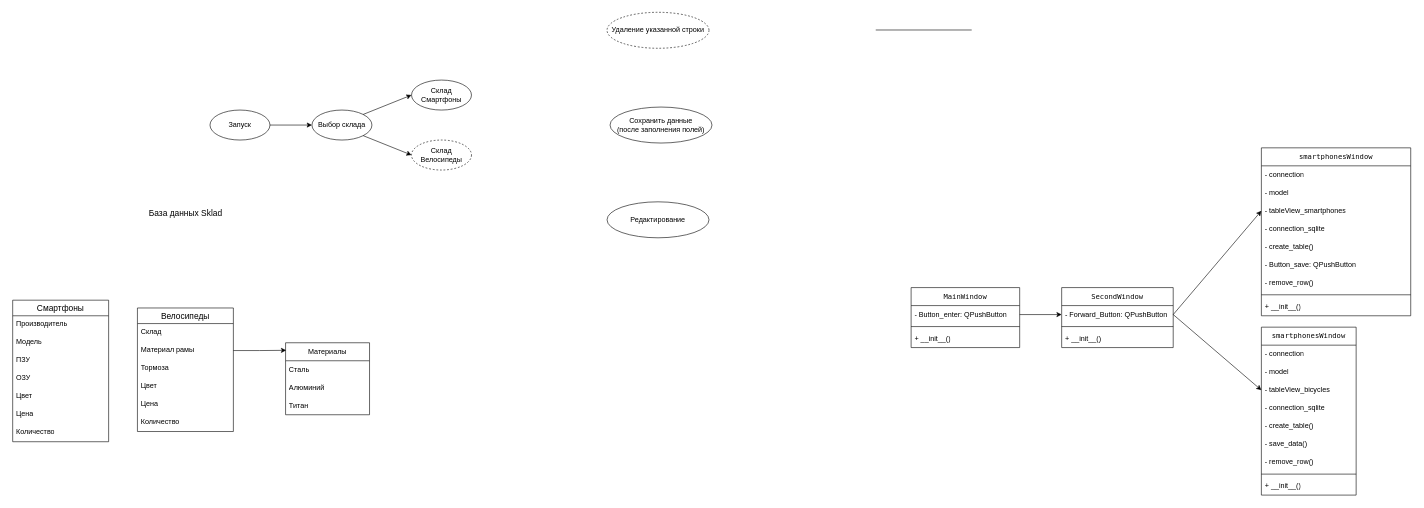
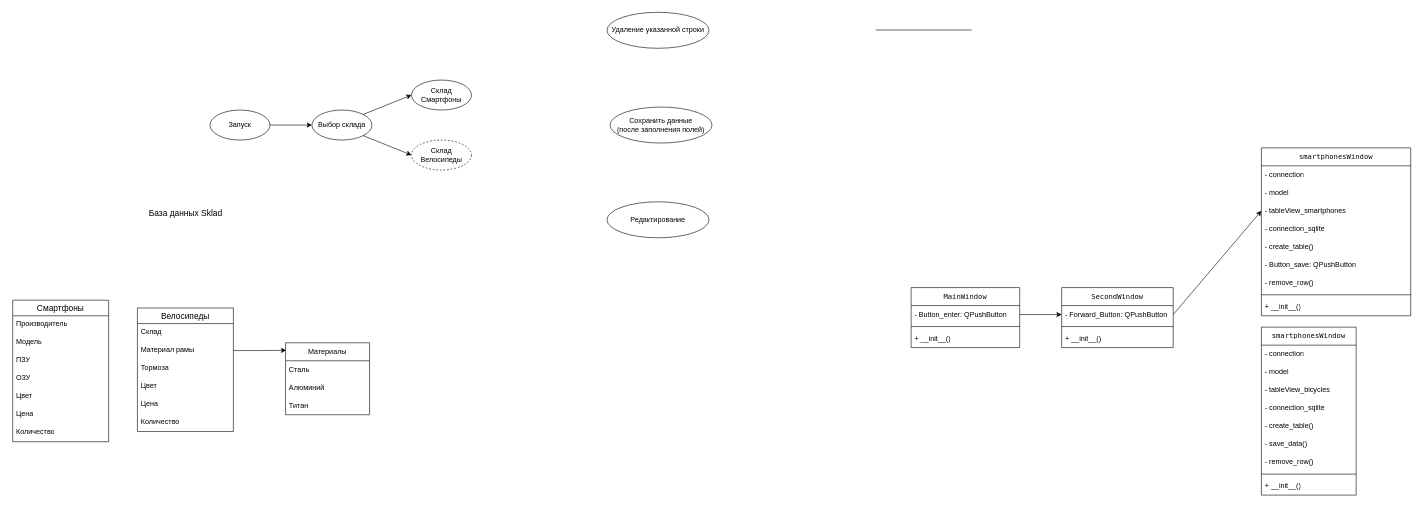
(658, 30) -> (658, 30)
(1217, 352) -> none
